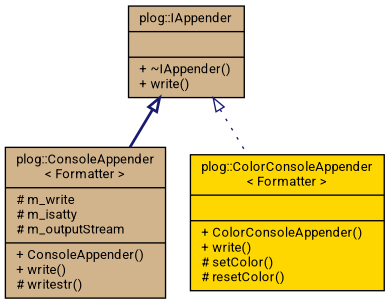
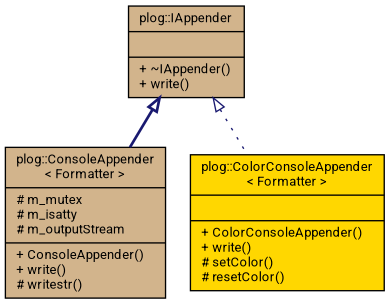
(46, 200) -> (50, 200)
